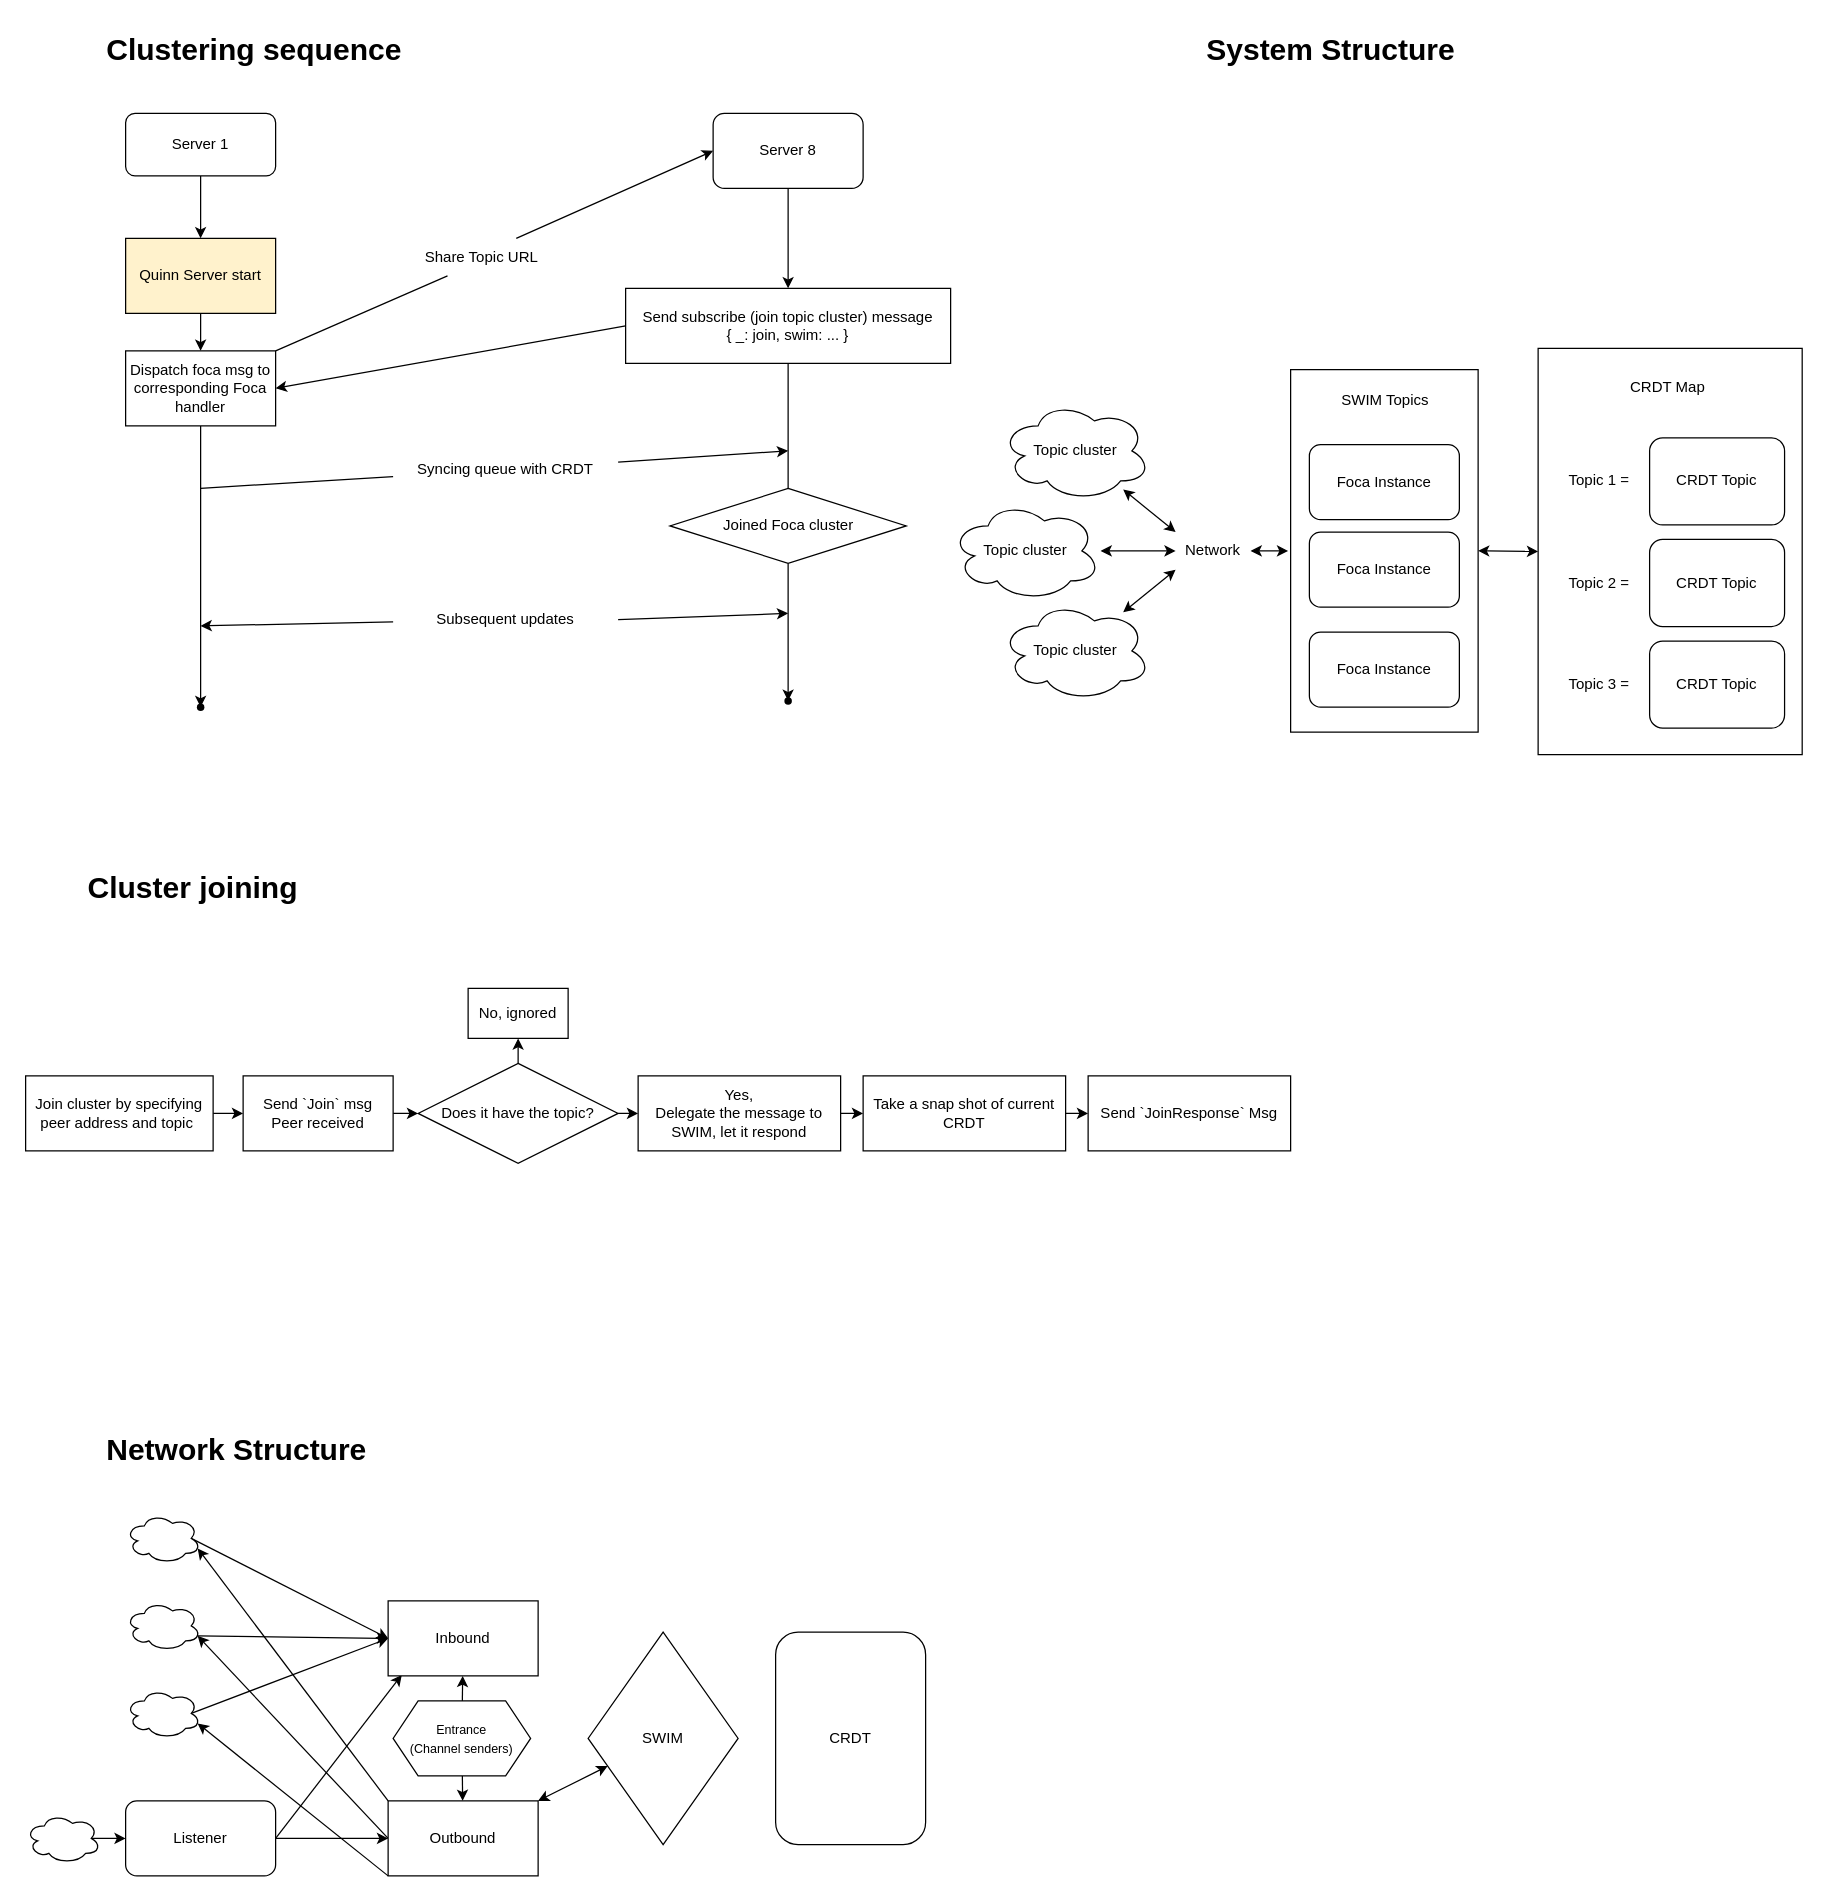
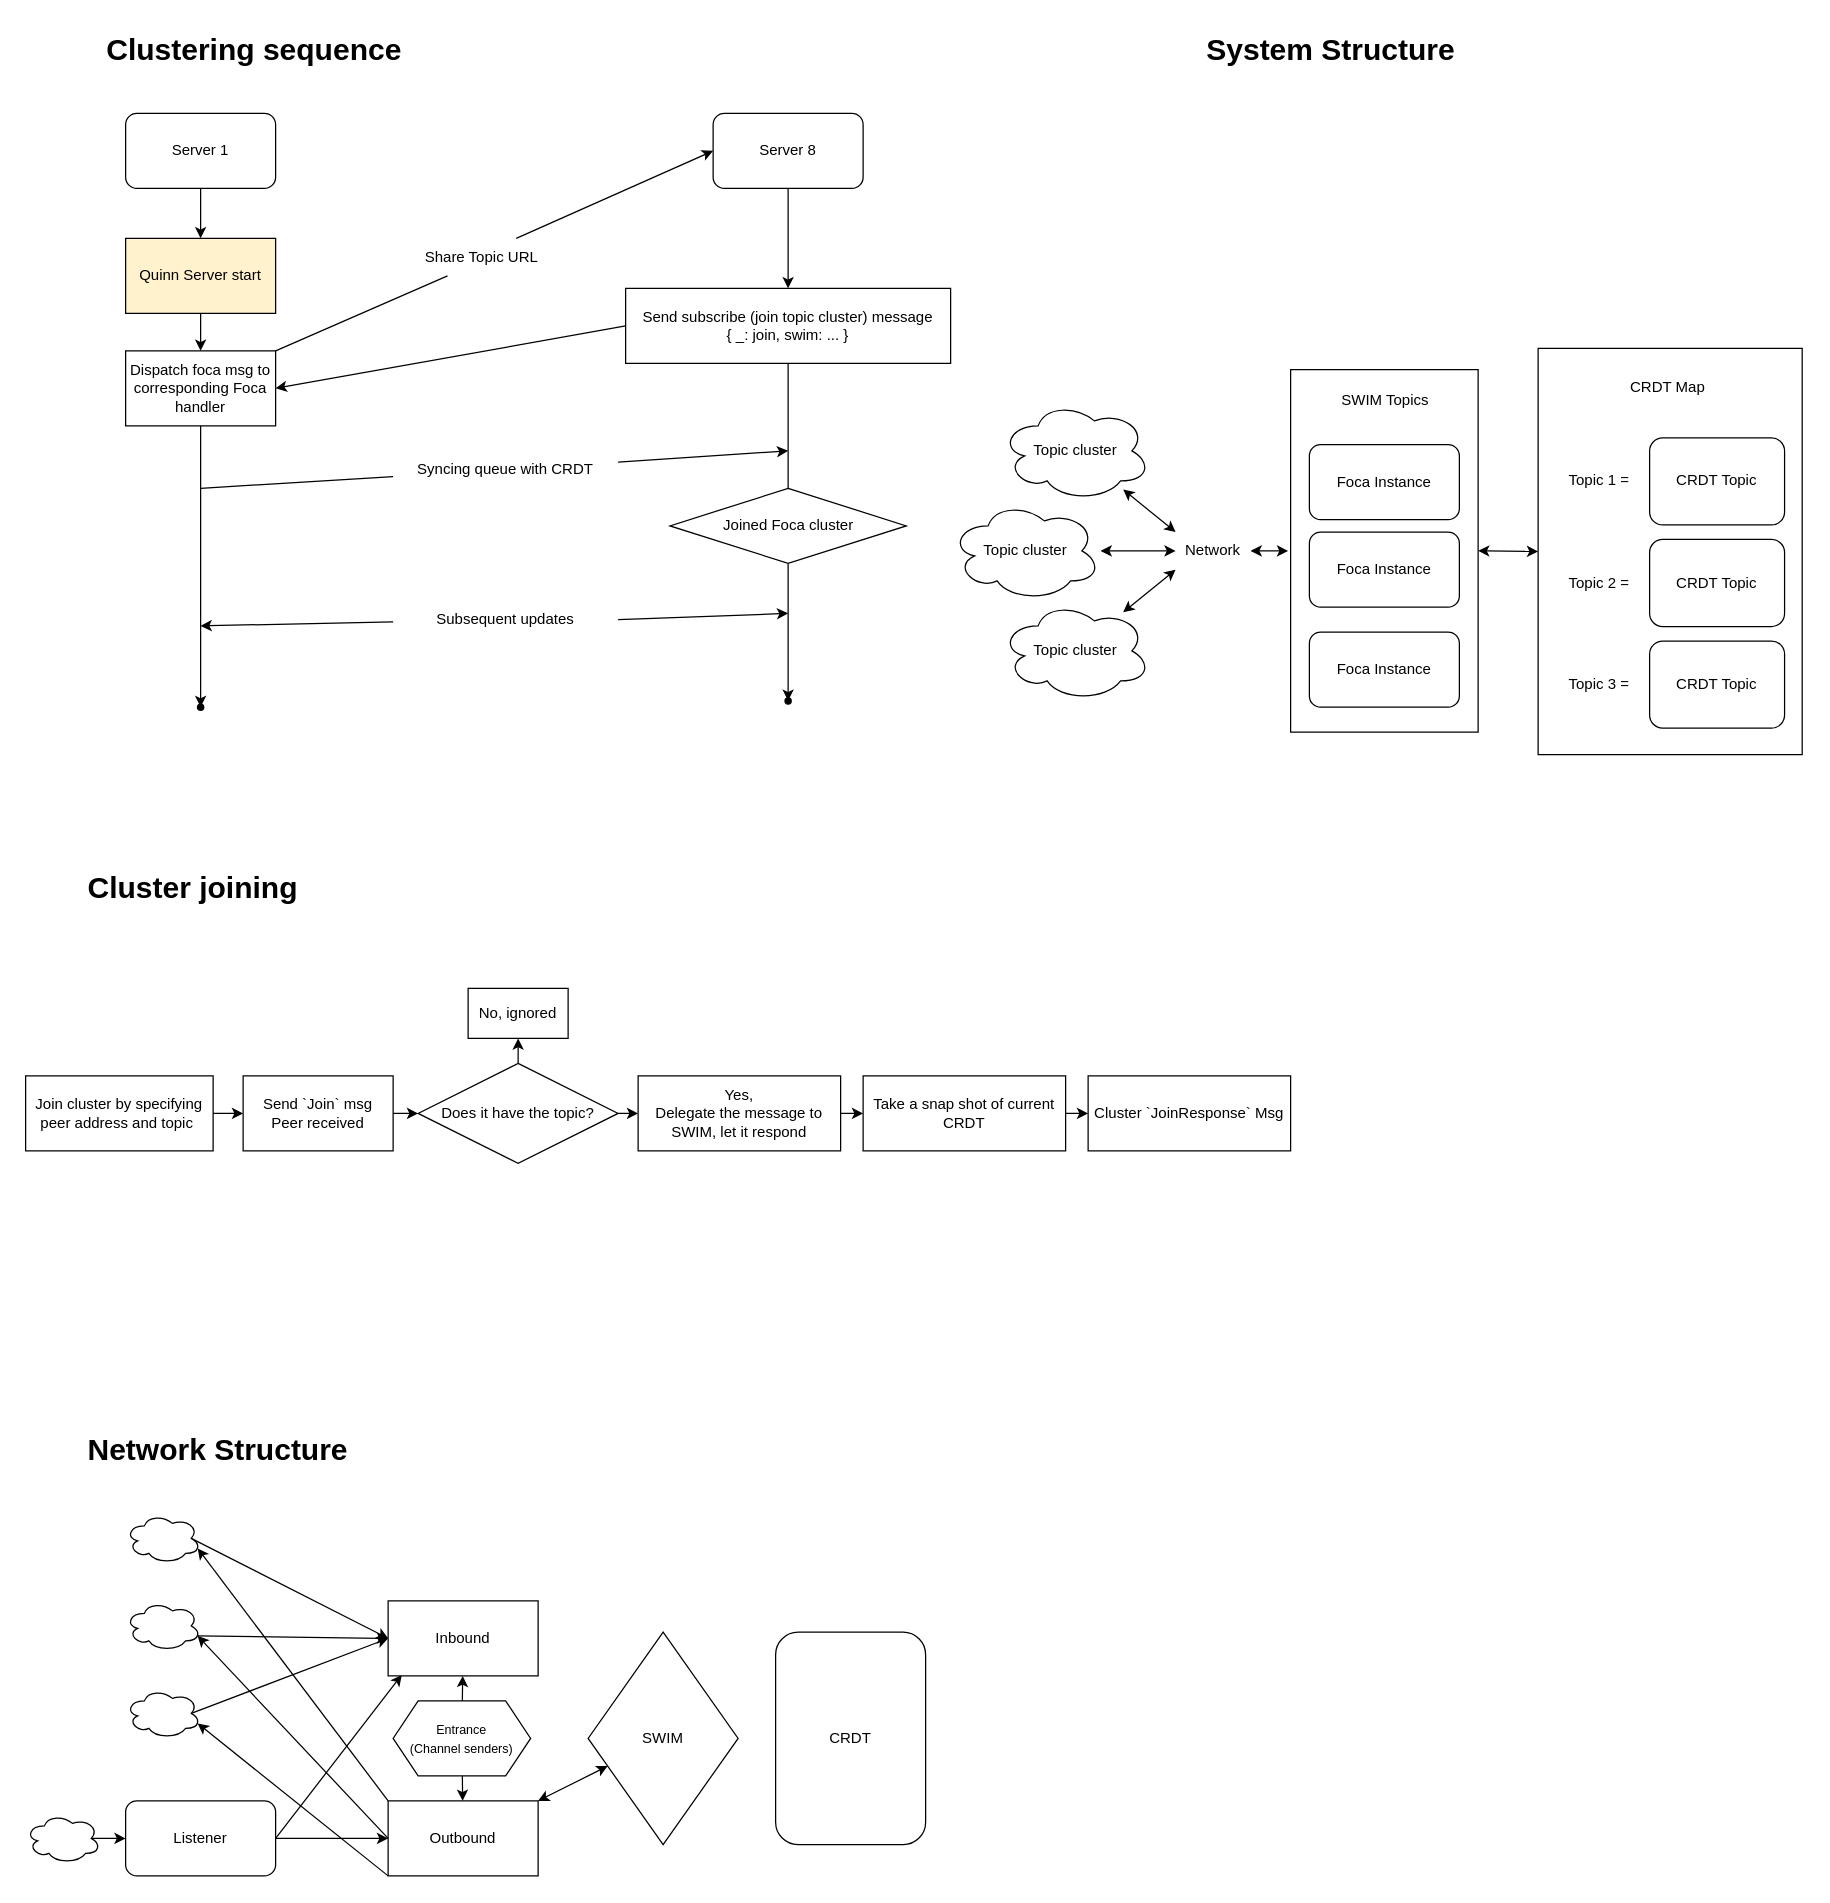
(201, 144) -> (201, 151)
(1189, 1113) -> (1189, 1113)
(344, 1457) -> (326, 1457)
